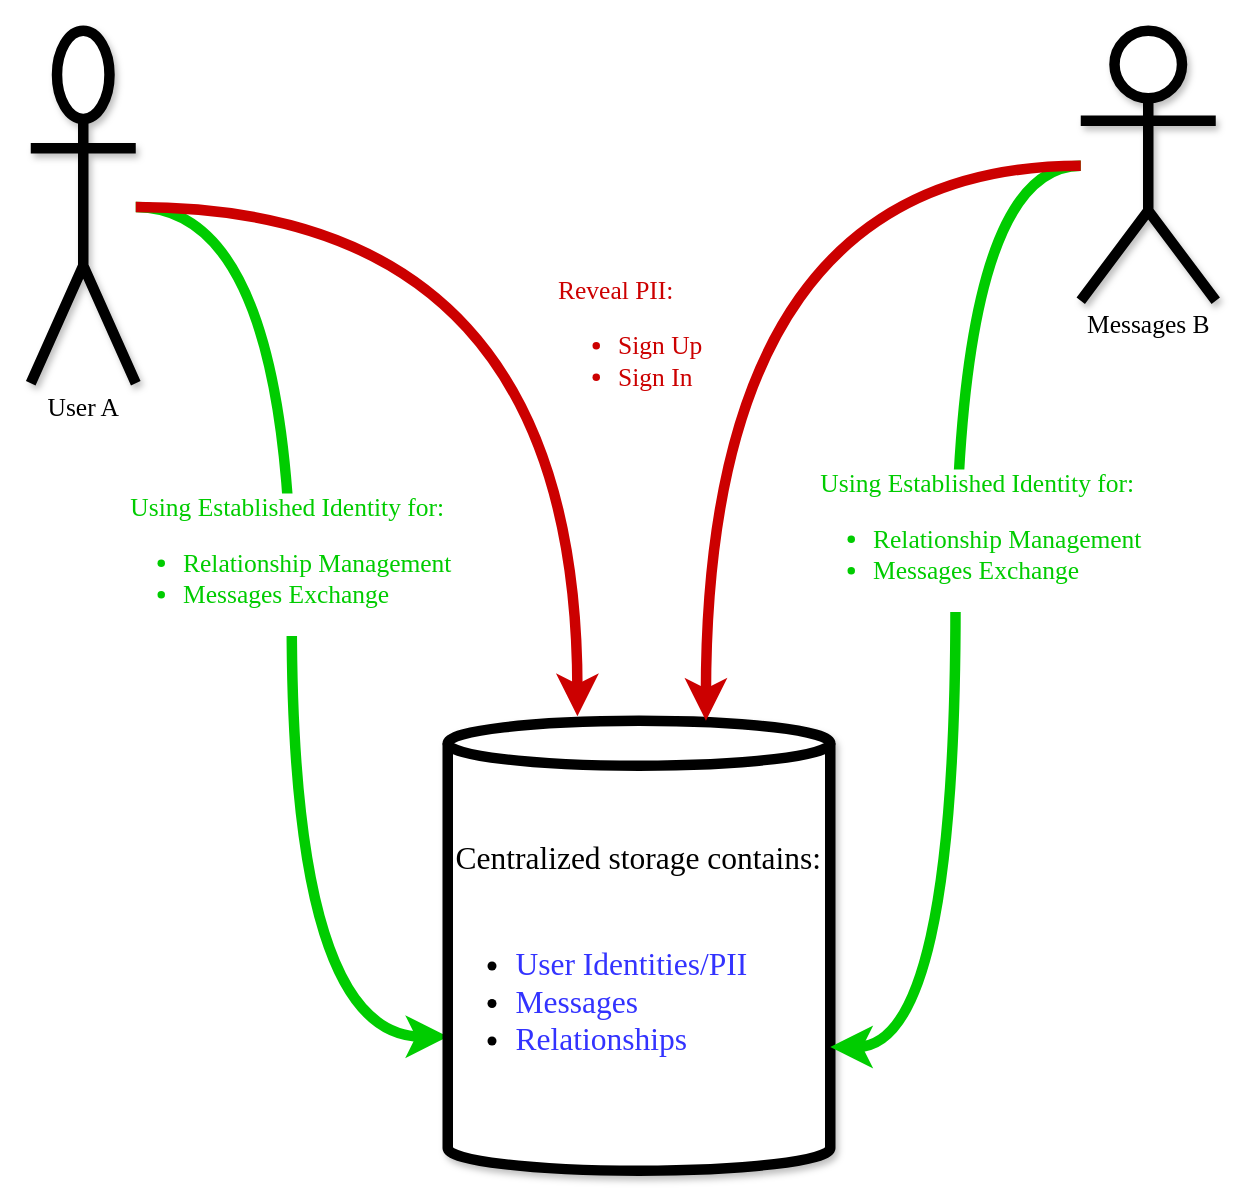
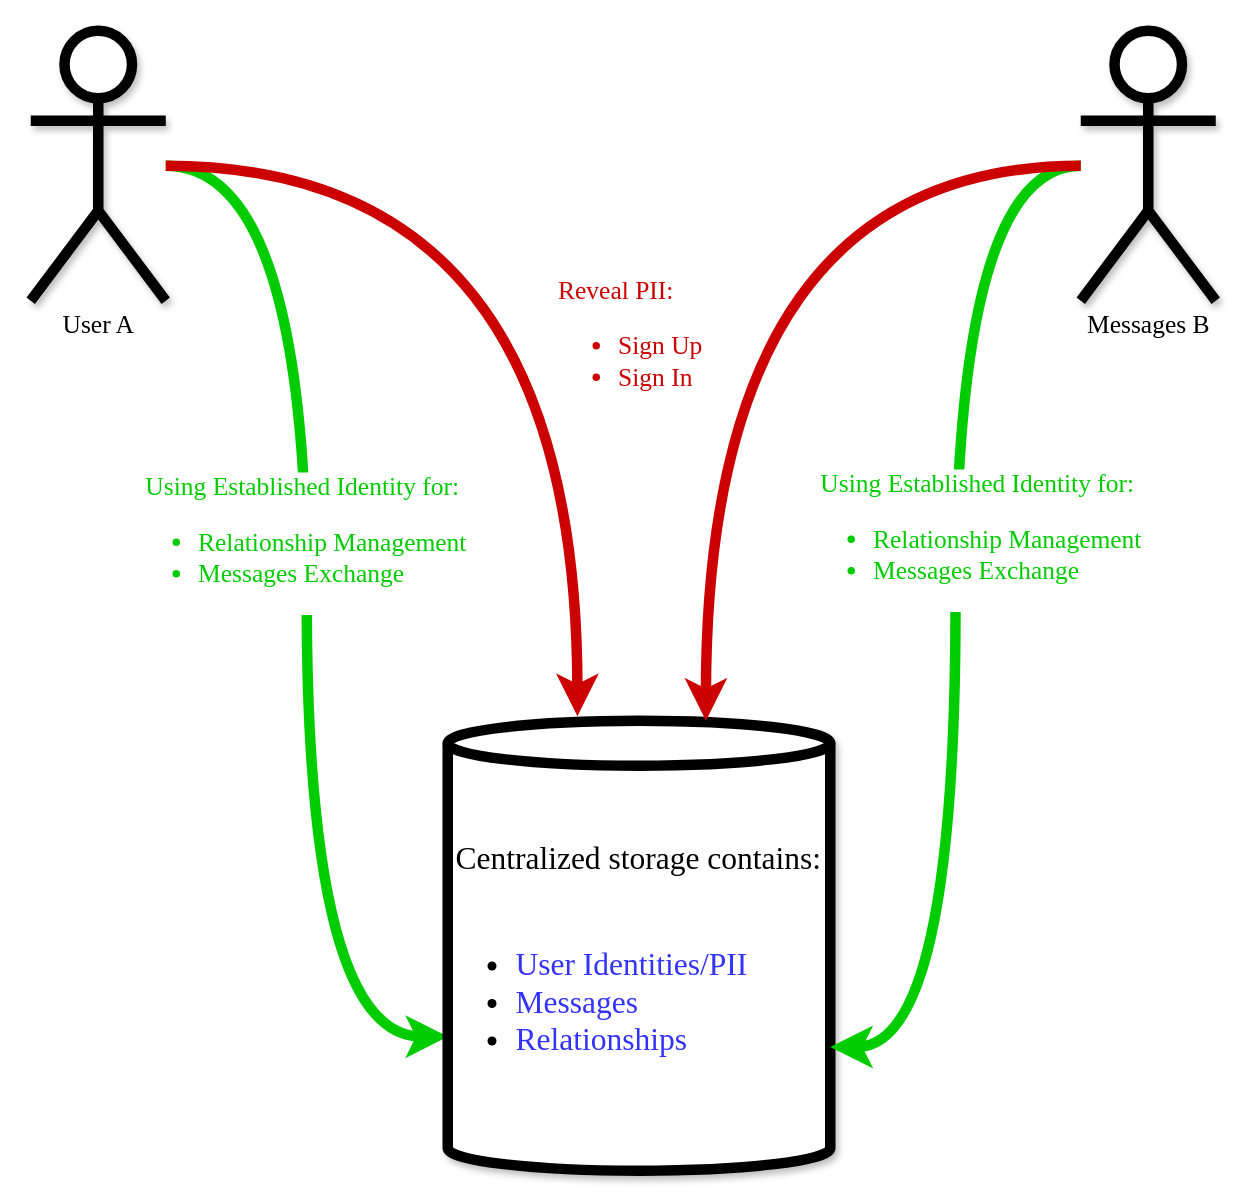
(83, 207) -> (98, 166)
